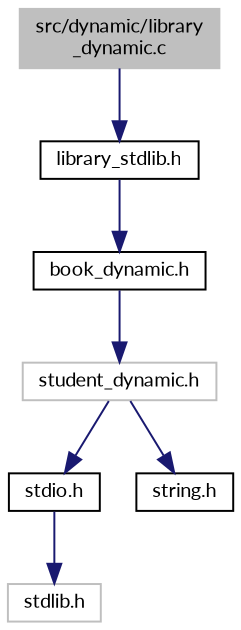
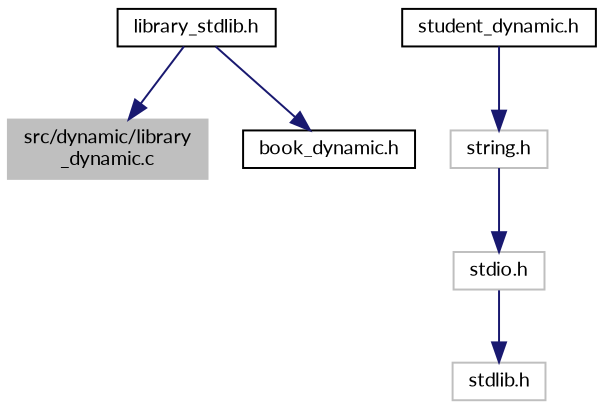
(120, 95) -> (162, 75)
(120, 316) -> none
(120, 381) -> (499, 28)
(92, 428) -> (499, 200)
(54, 492) -> (499, 271)
(185, 492) -> (499, 149)
